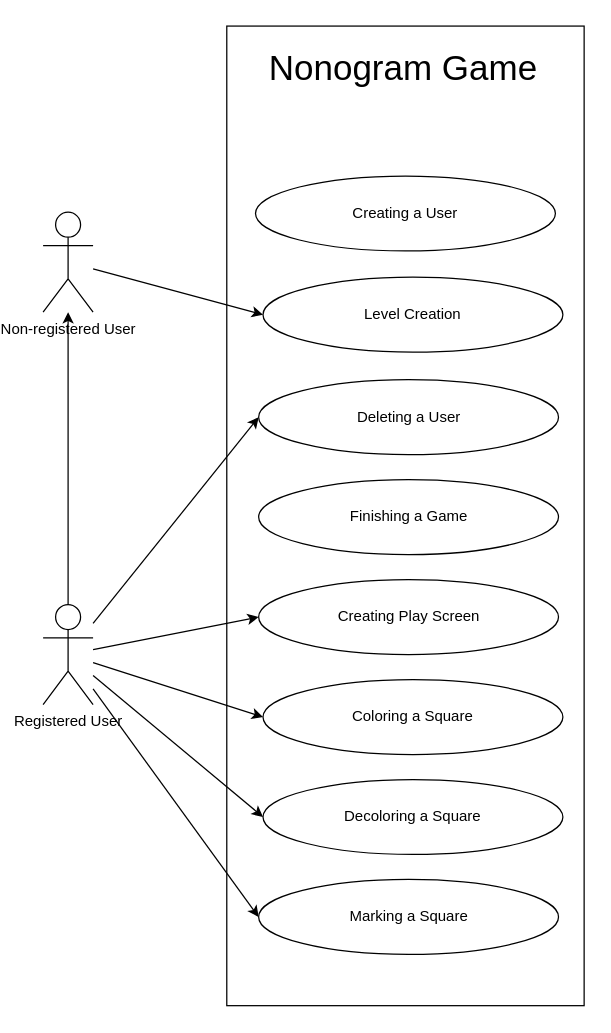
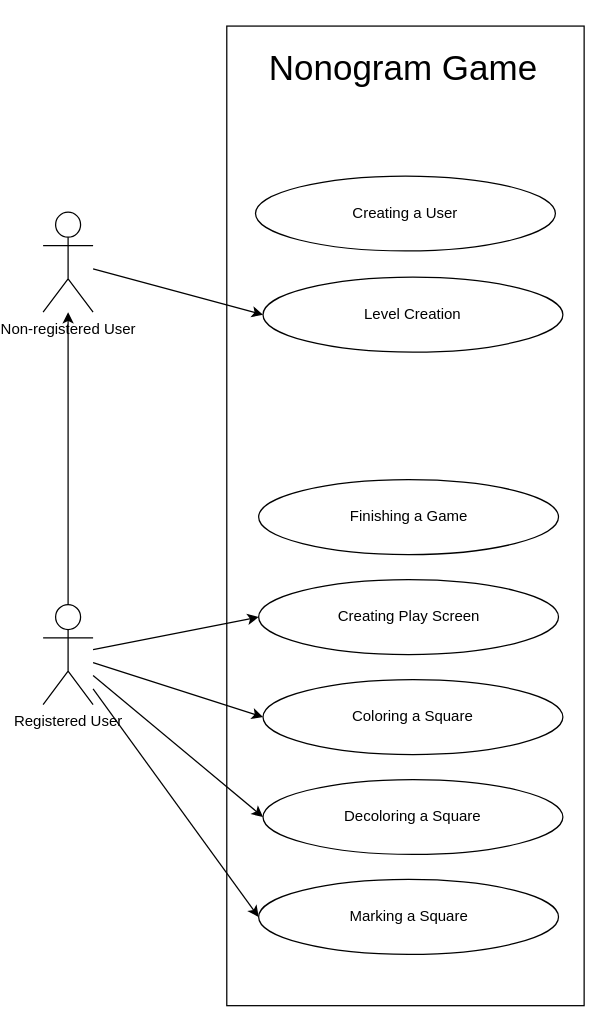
(409, 417) -> none
(173, 523) -> none
